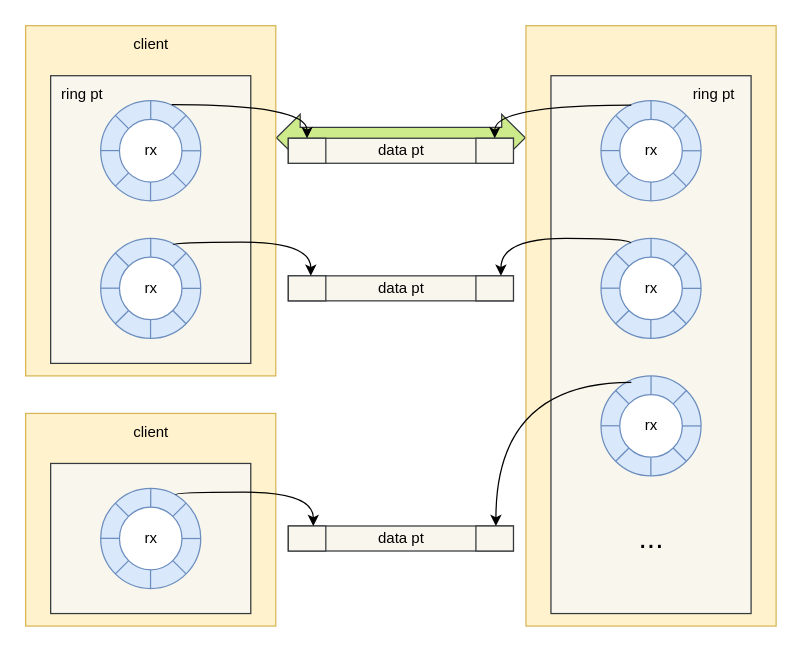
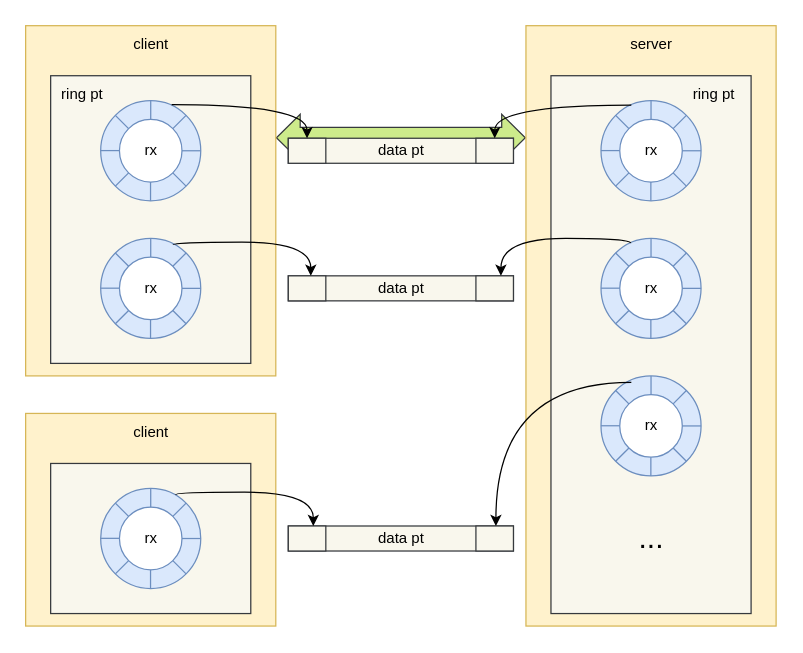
none -> (651, 44)
